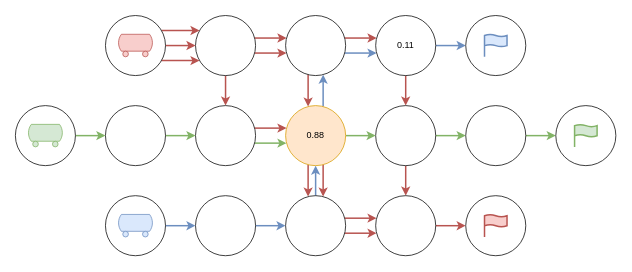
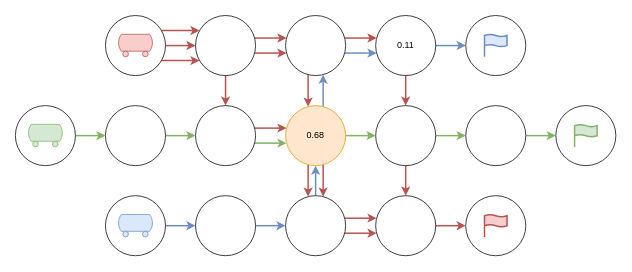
(315, 135) -> (315, 135)
